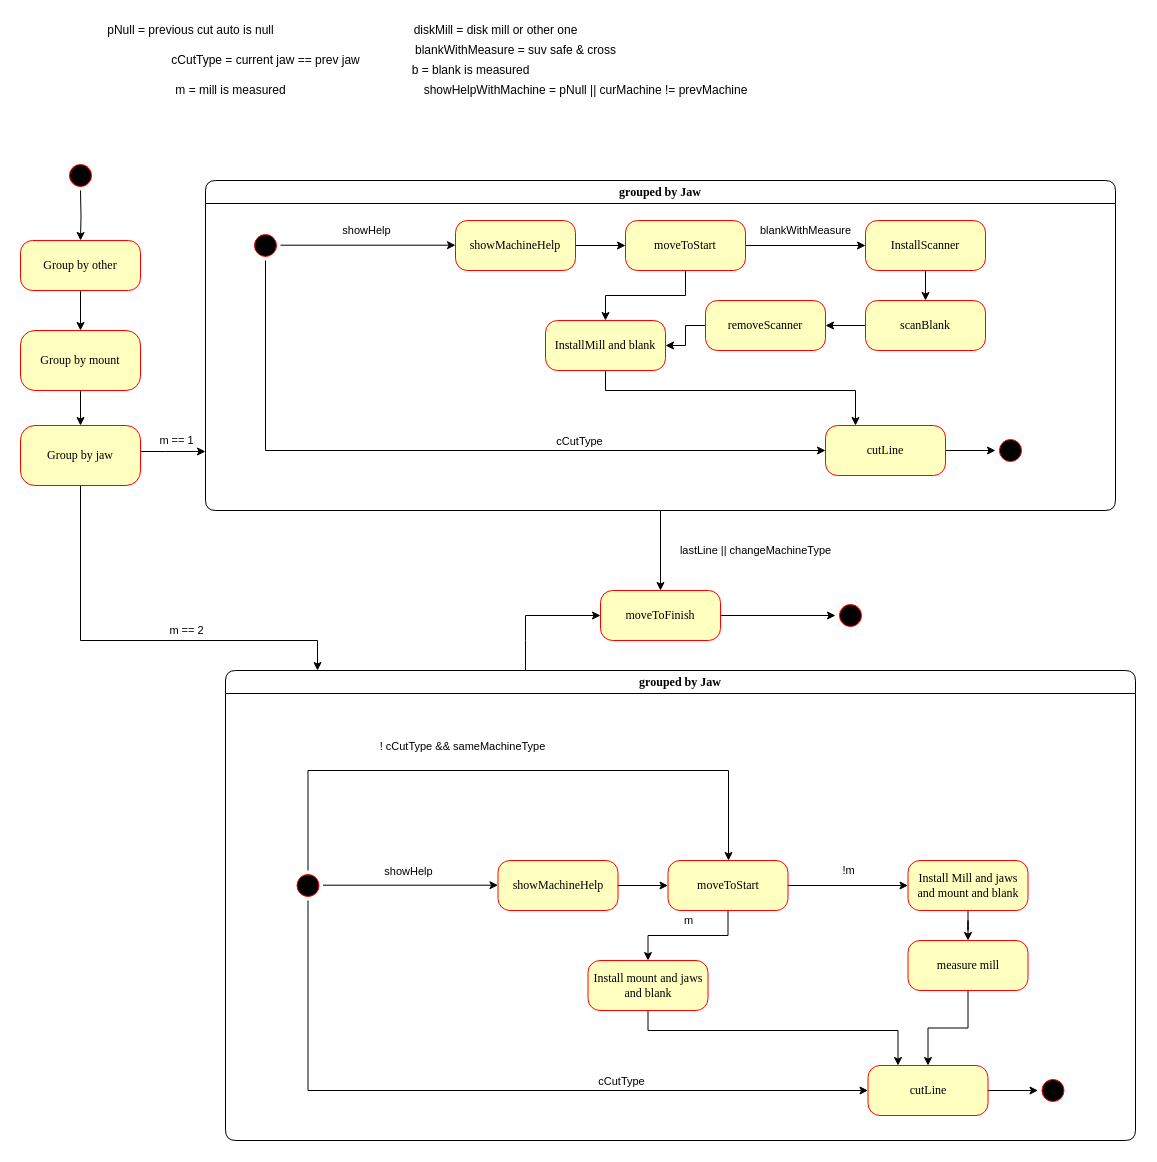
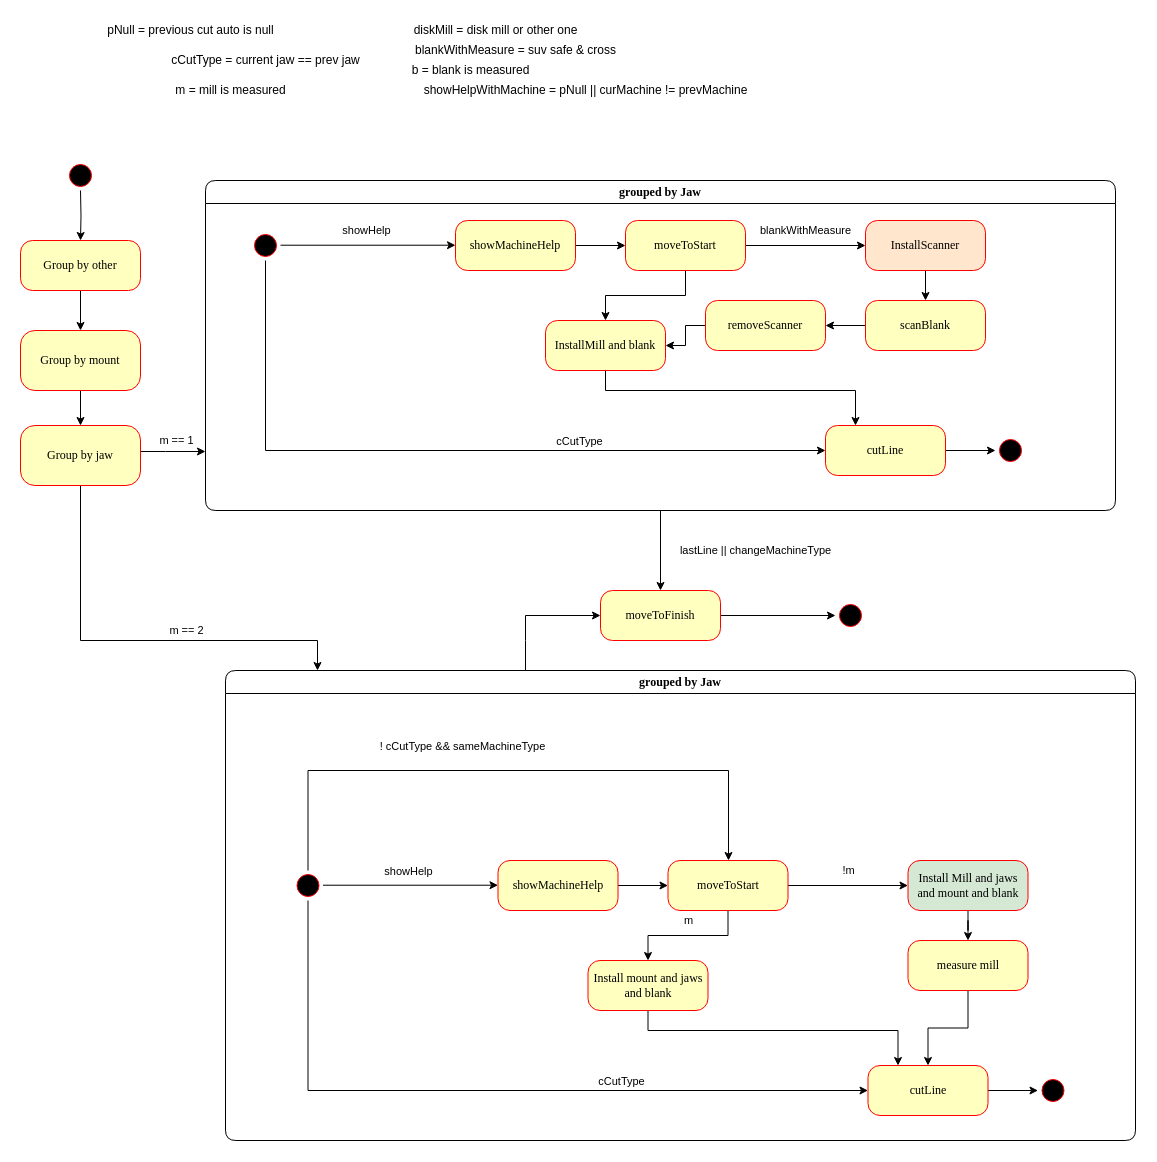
(926, 246) -> (926, 246)
(968, 886) -> (968, 886)
